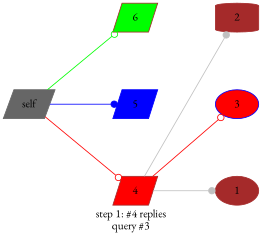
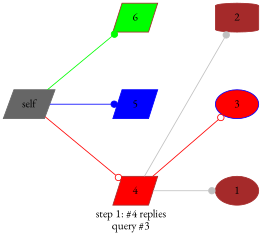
(80, 63) -> (80, 63)
